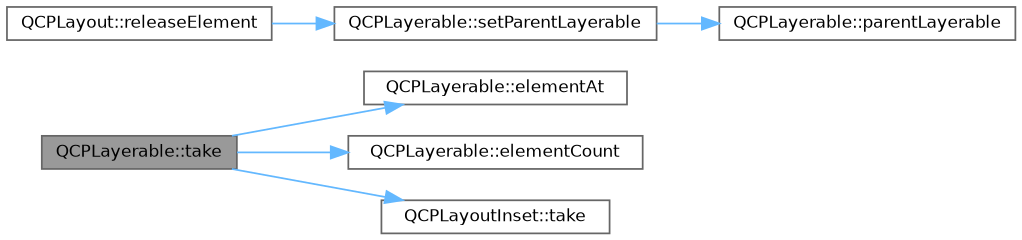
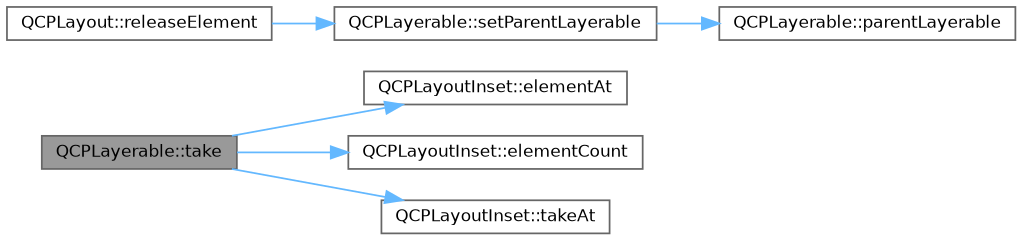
(496, 88) -> (496, 88)
(496, 152) -> (496, 152)
(496, 217) -> (496, 217)
